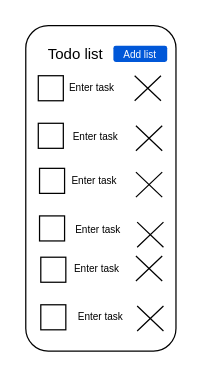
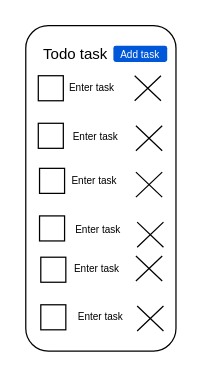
(76, 54) -> (76, 54)
(140, 54) -> (140, 54)
